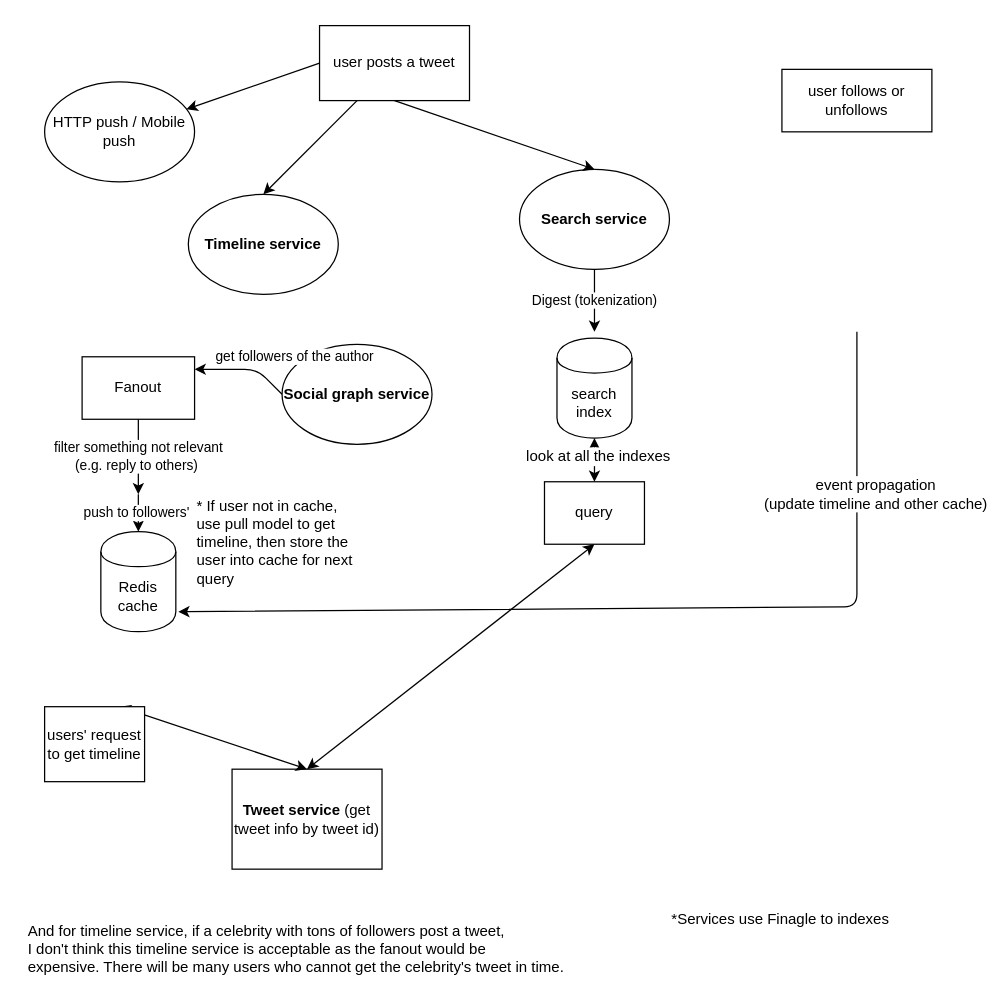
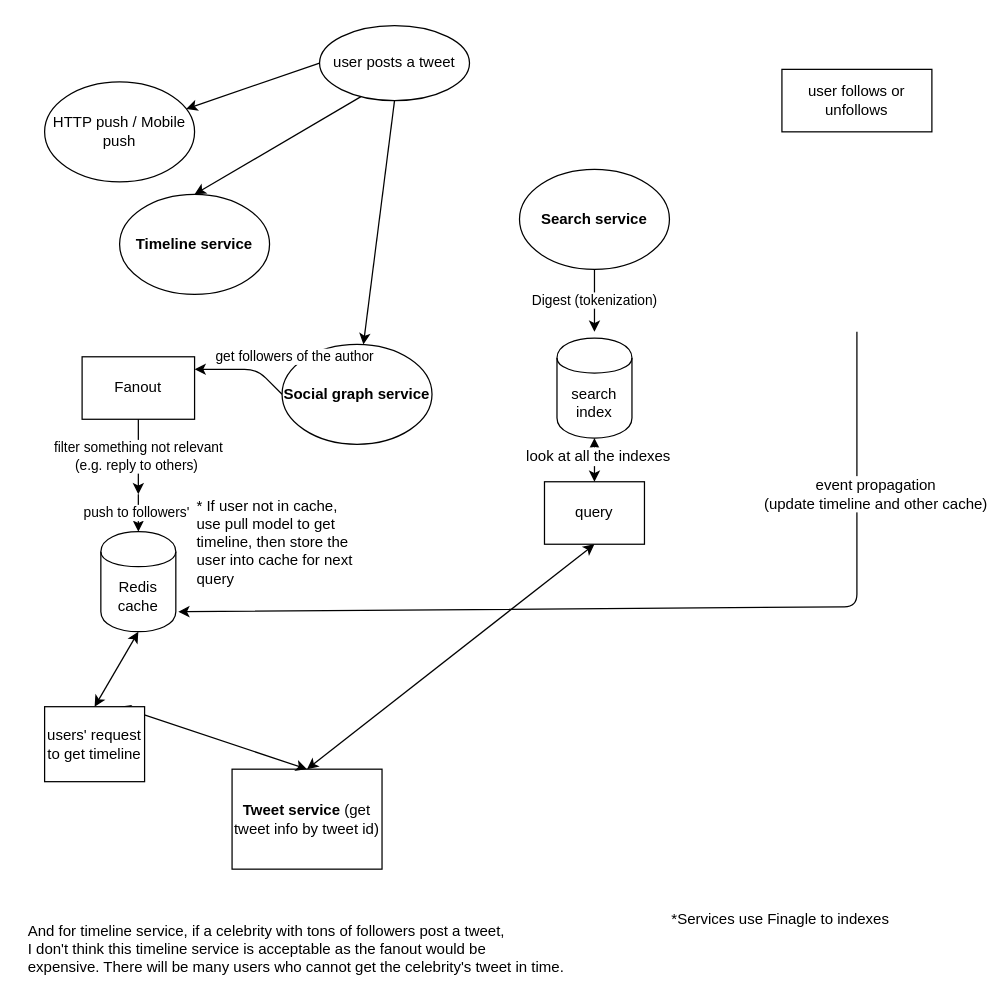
(394, 63) -> (394, 63)
(490, 134) -> (379, 218)
(263, 244) -> (194, 244)
none -> (116, 669)
